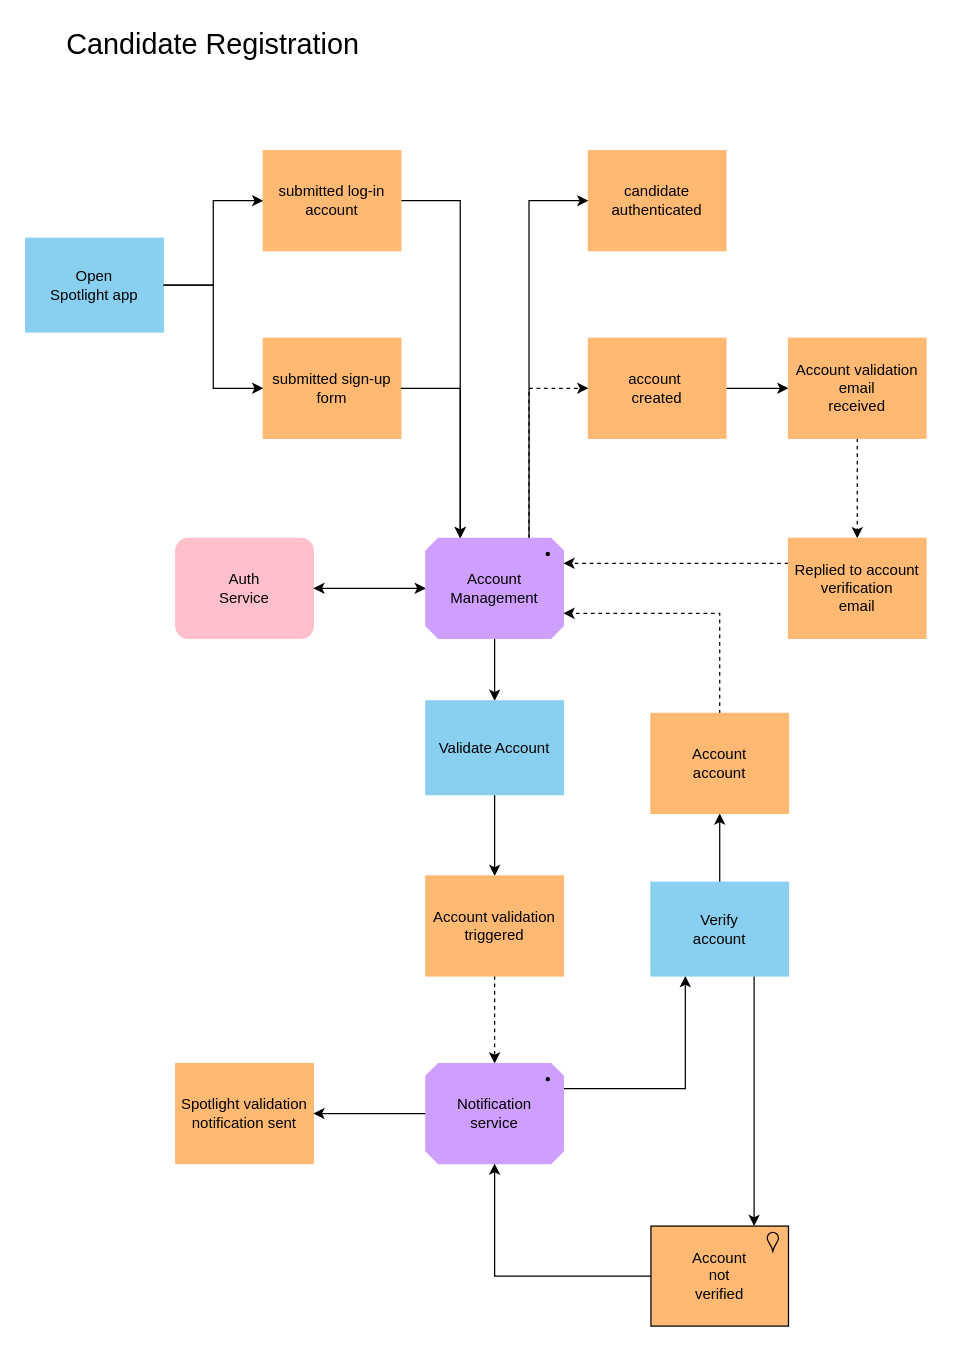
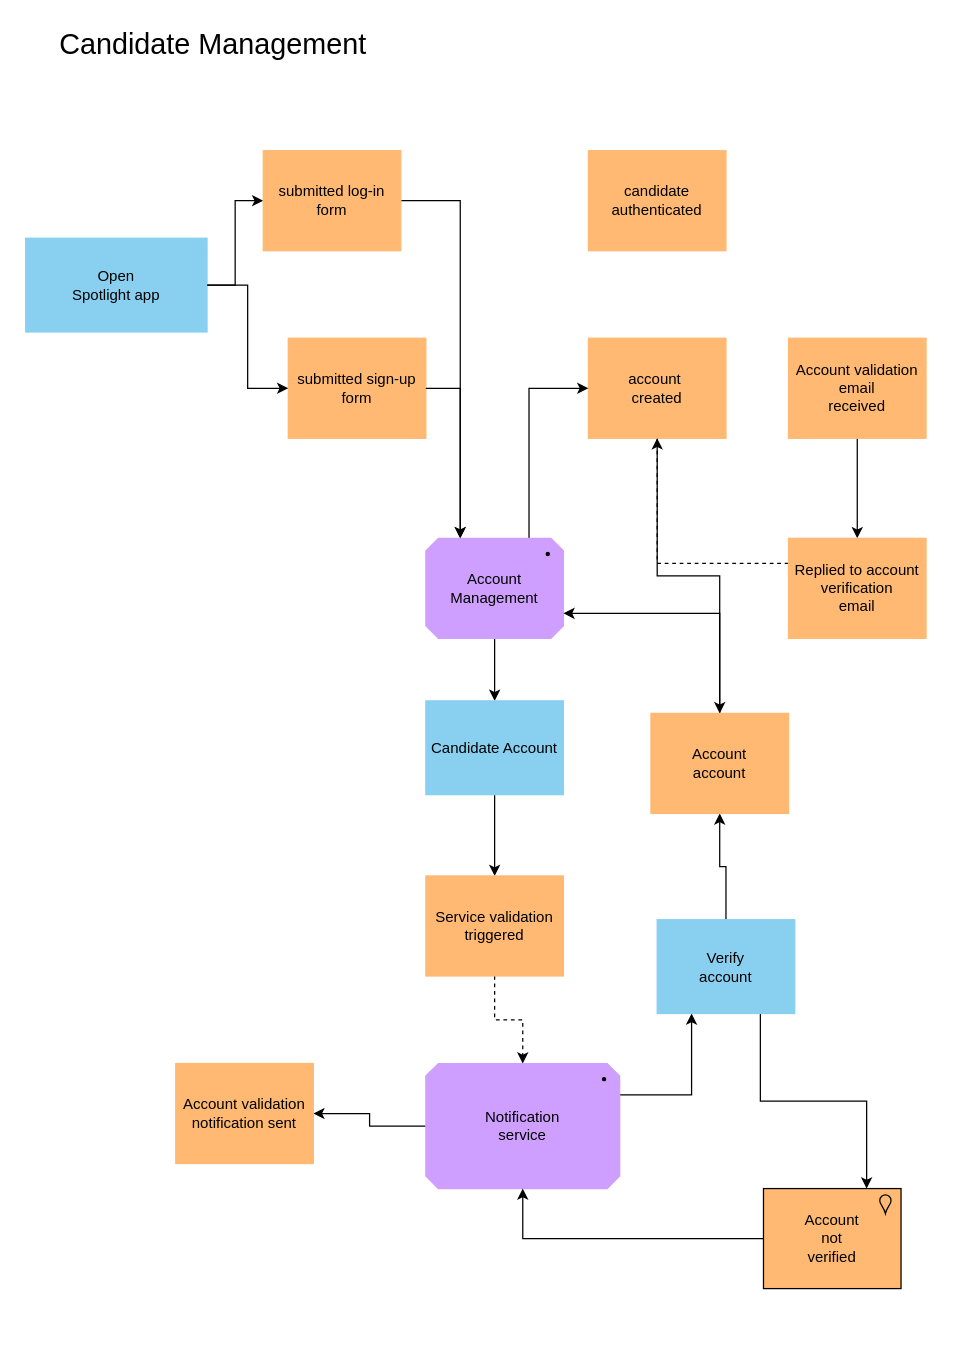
(213, 44) -> (213, 44)
(332, 201) -> (332, 201)
(529, 268) -> none
(94, 285) -> (116, 285)
(332, 388) -> (357, 388)
(555, 388) -> (555, 388)
(753, 388) -> (699, 576)
(857, 484) -> (857, 484)
(615, 563) -> (659, 563)
(244, 588) -> none
(369, 588) -> none
(644, 613) -> (644, 613)
(494, 748) -> (494, 748)
(494, 926) -> (494, 926)
(719, 929) -> (726, 966)
(244, 1113) -> (244, 1113)
(494, 1113) -> (523, 1126)
(719, 1276) -> (832, 1238)
